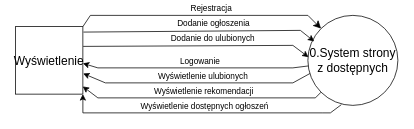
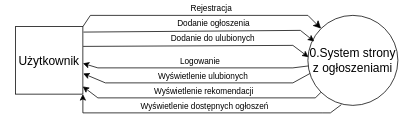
(49, 60) -> (49, 60)
(353, 60) -> (353, 60)
